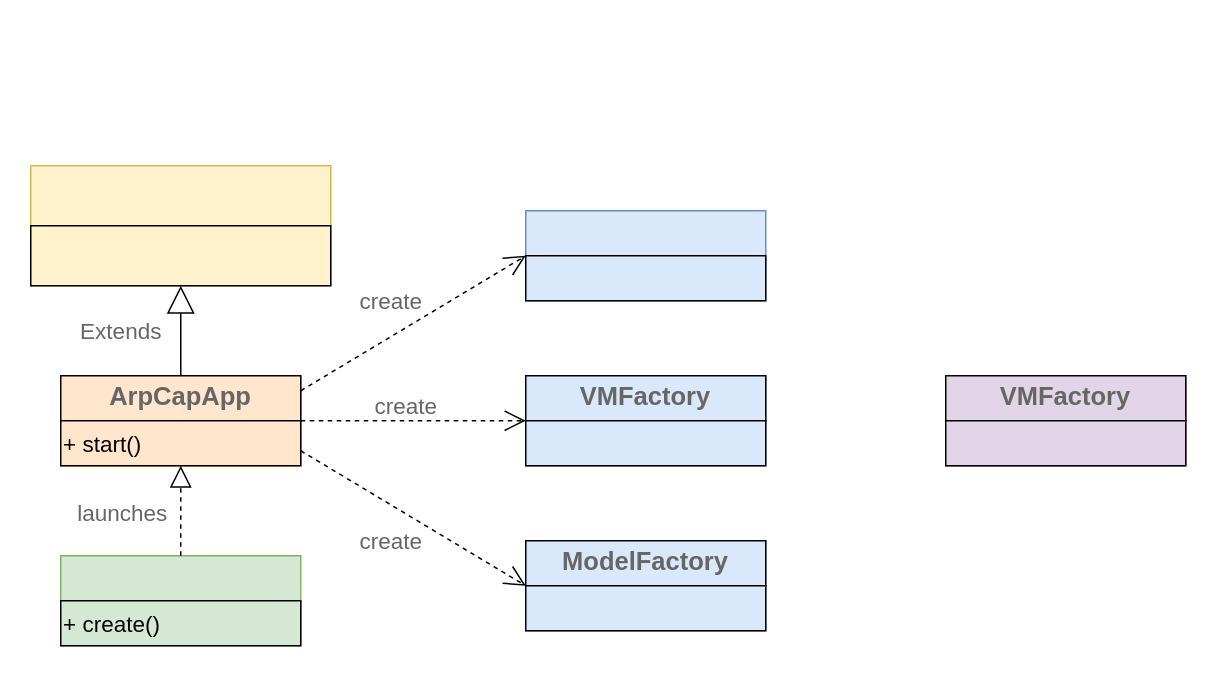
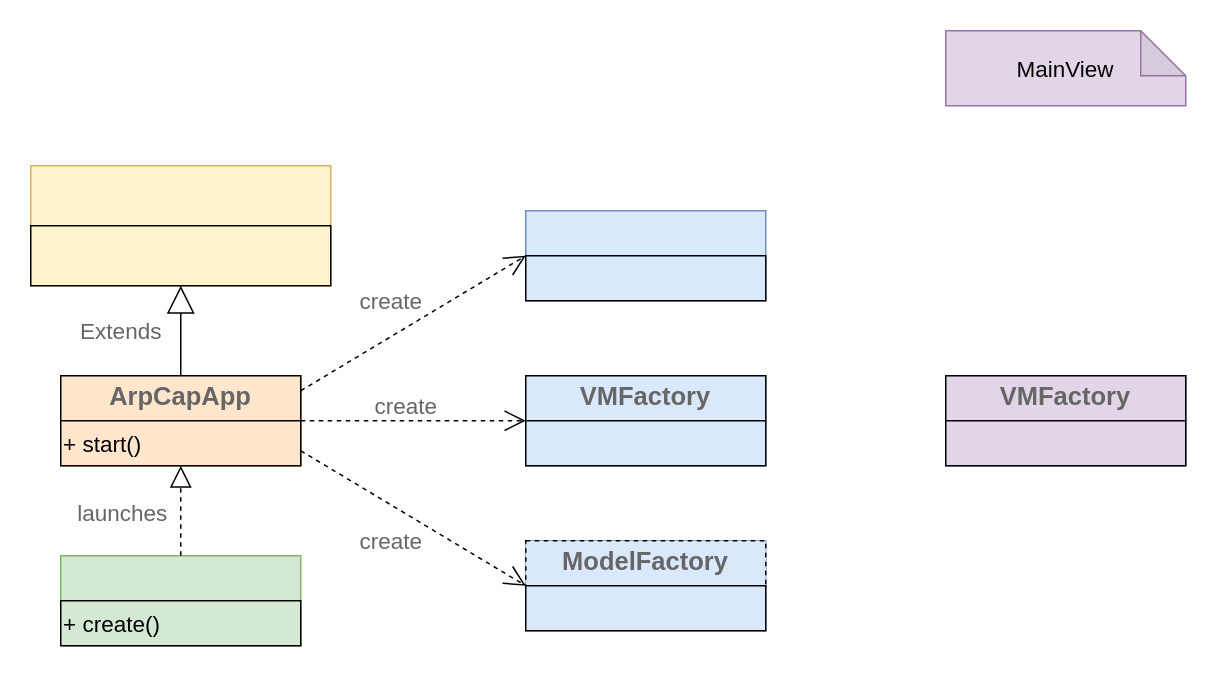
none -> (1066, 68)
(646, 563) -> (646, 563)
